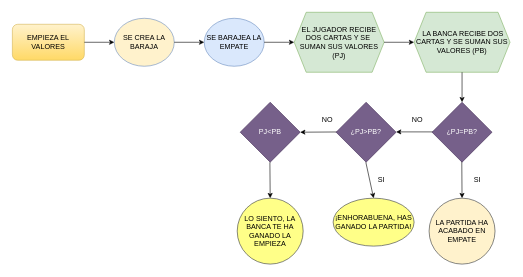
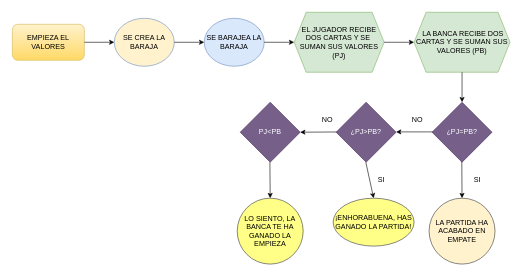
(234, 42) -> (234, 42)
